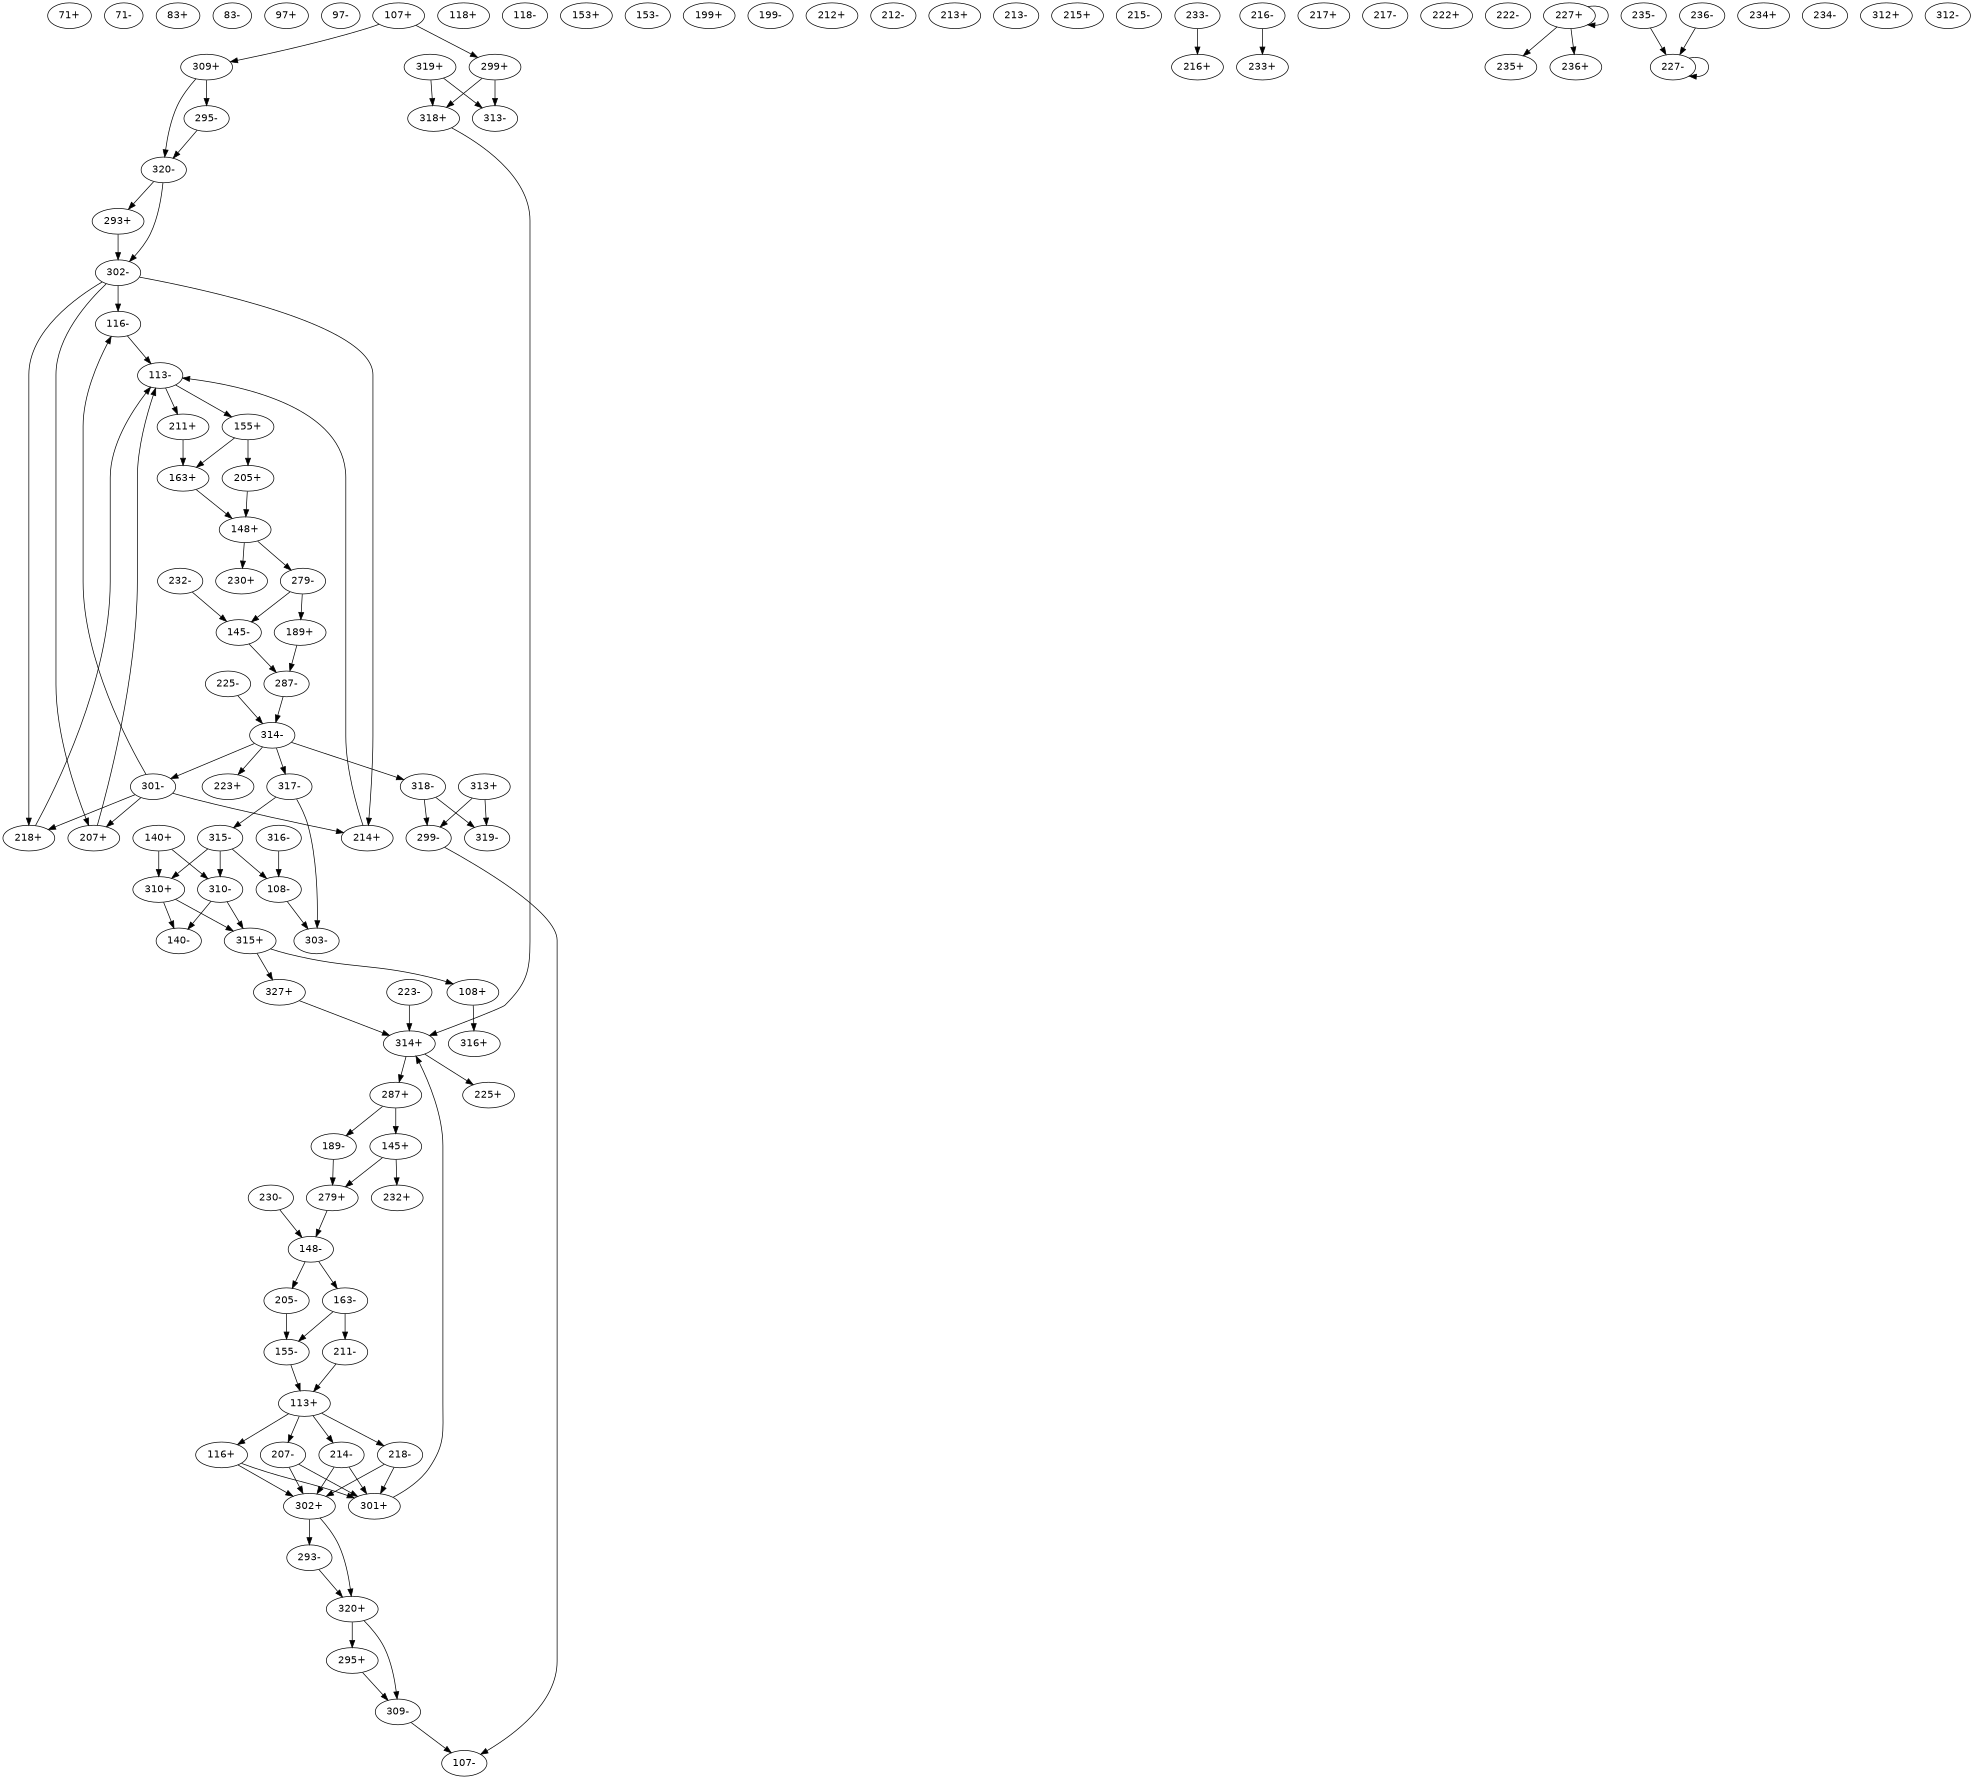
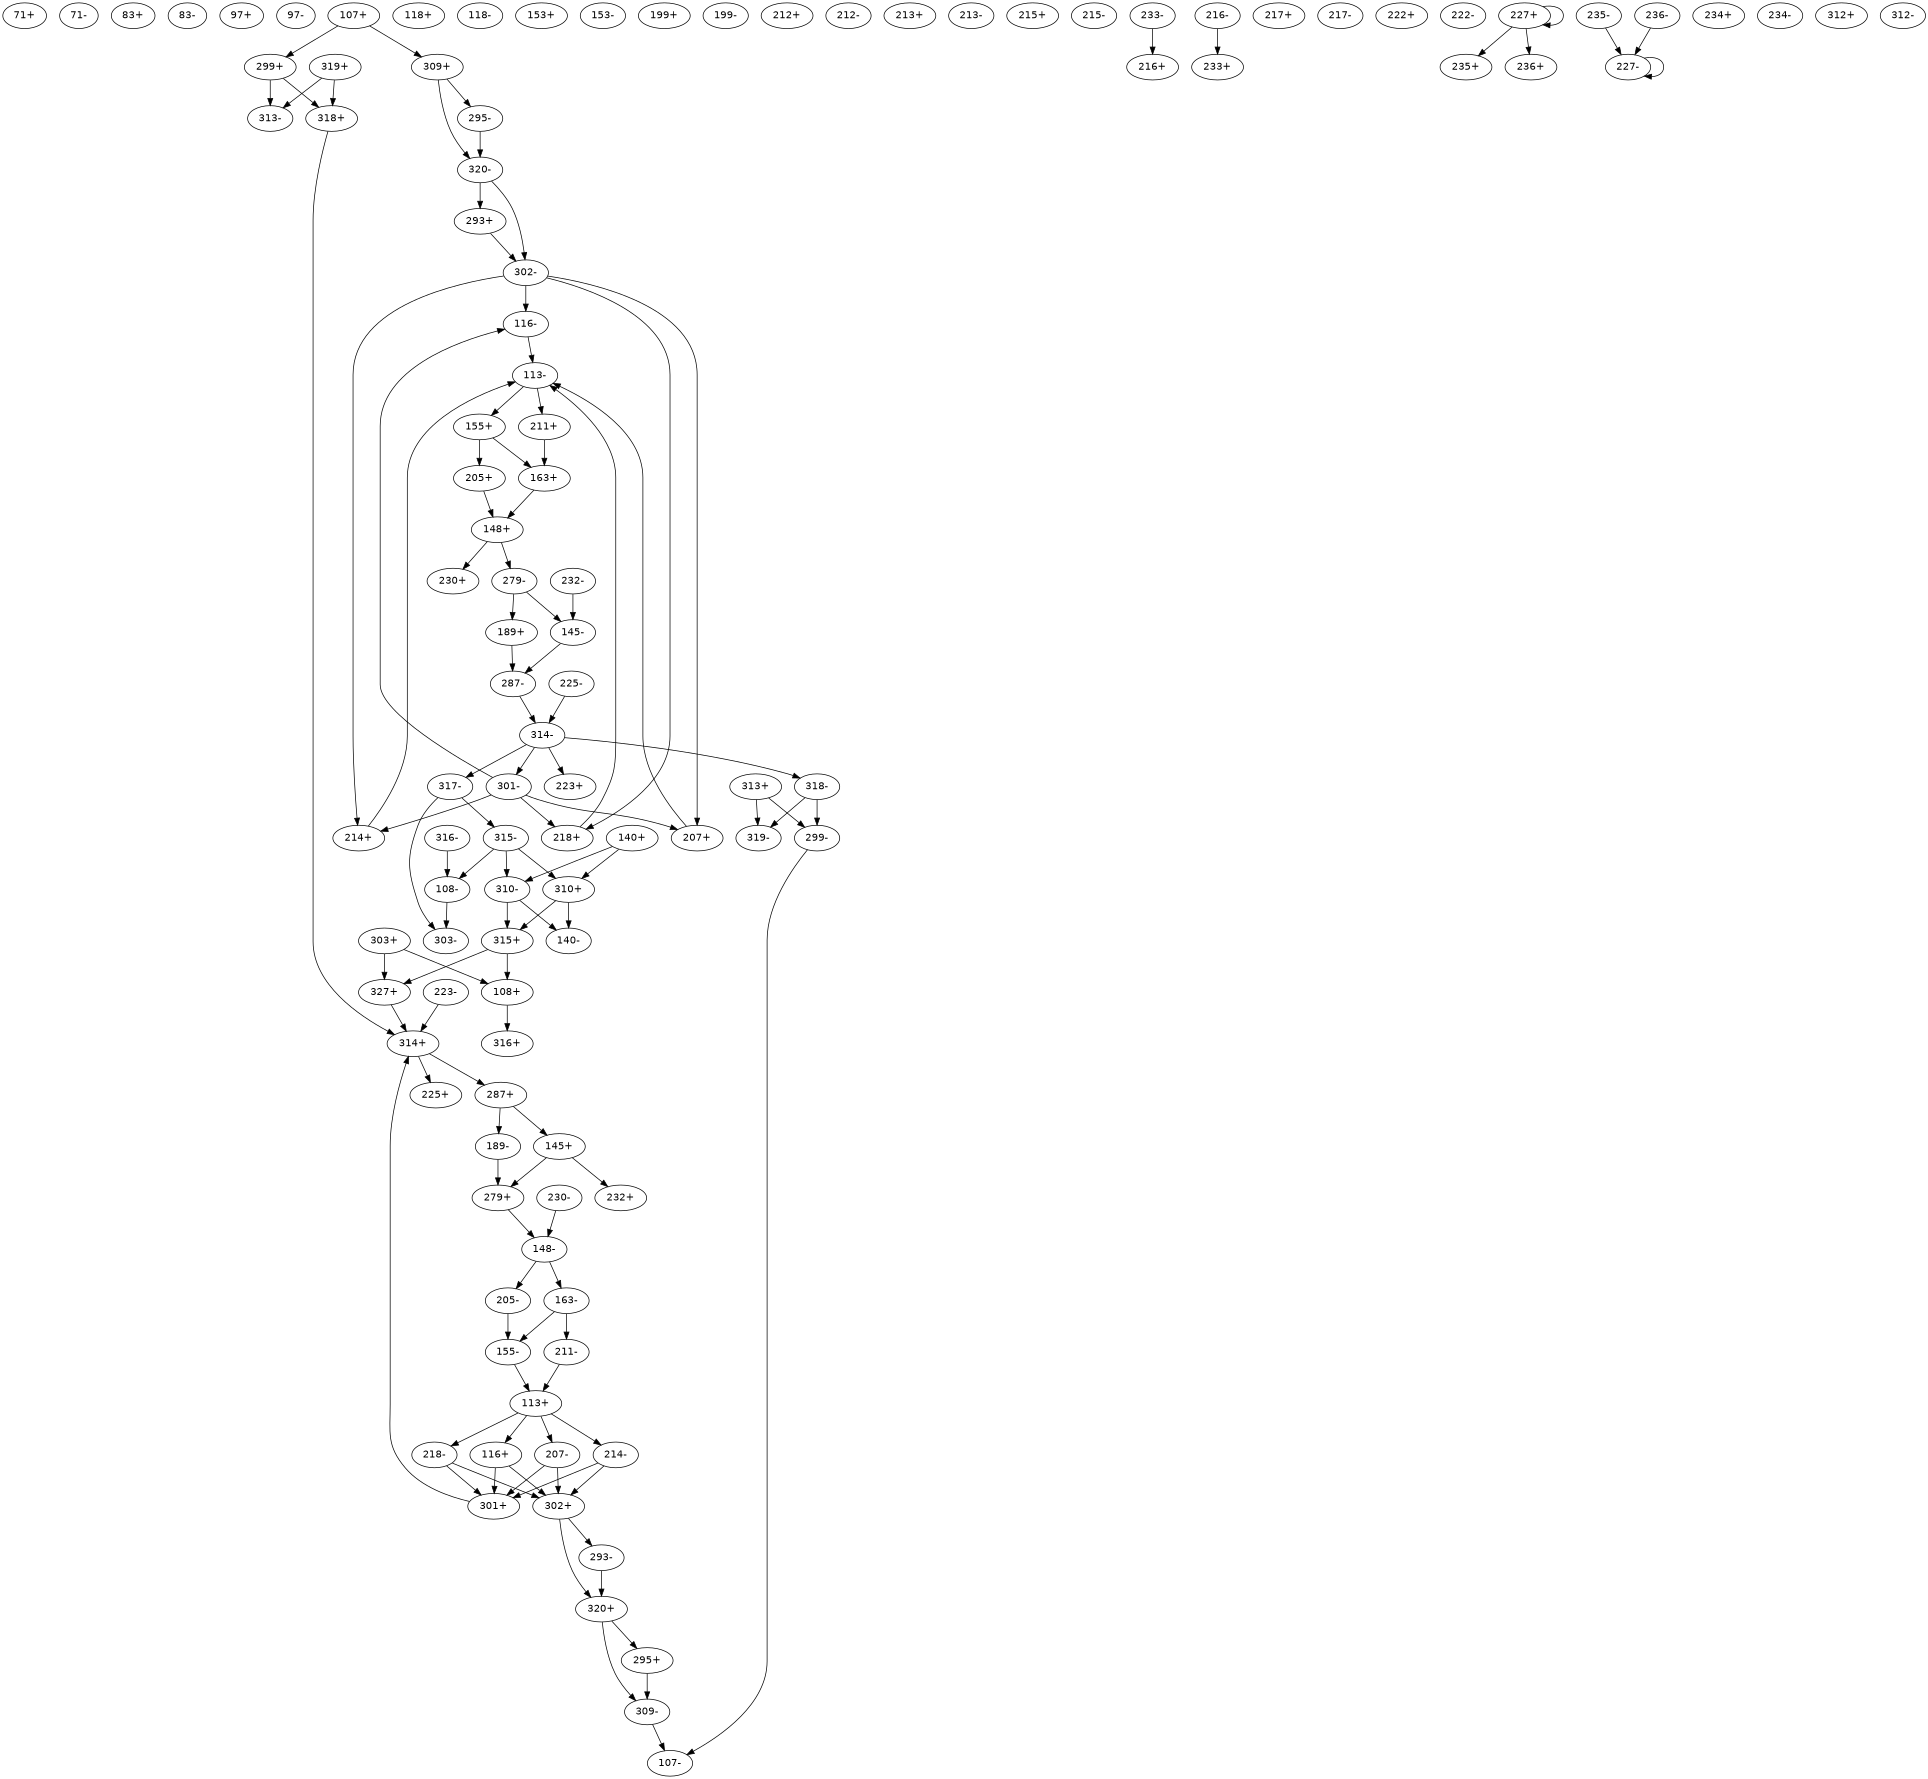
none -> (384, 941)
